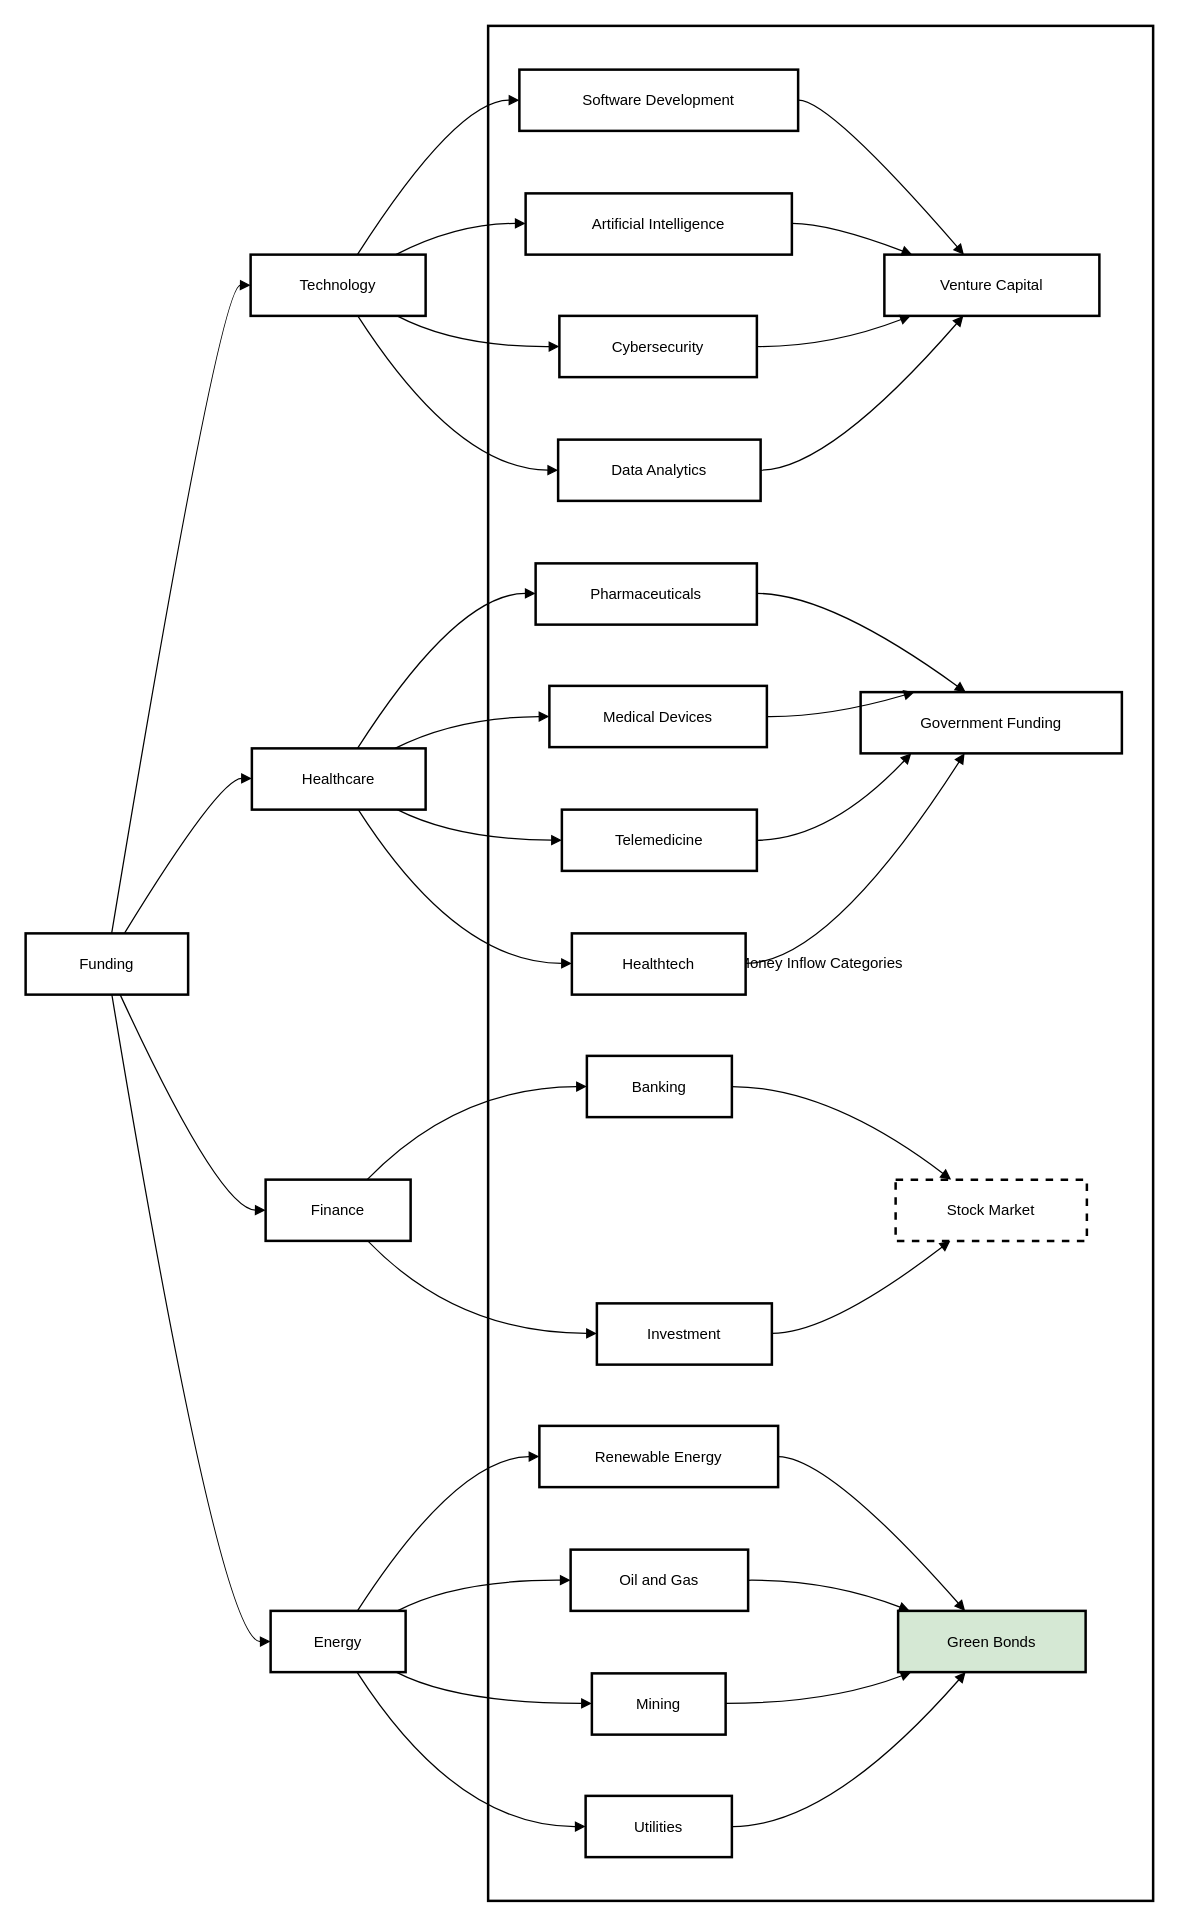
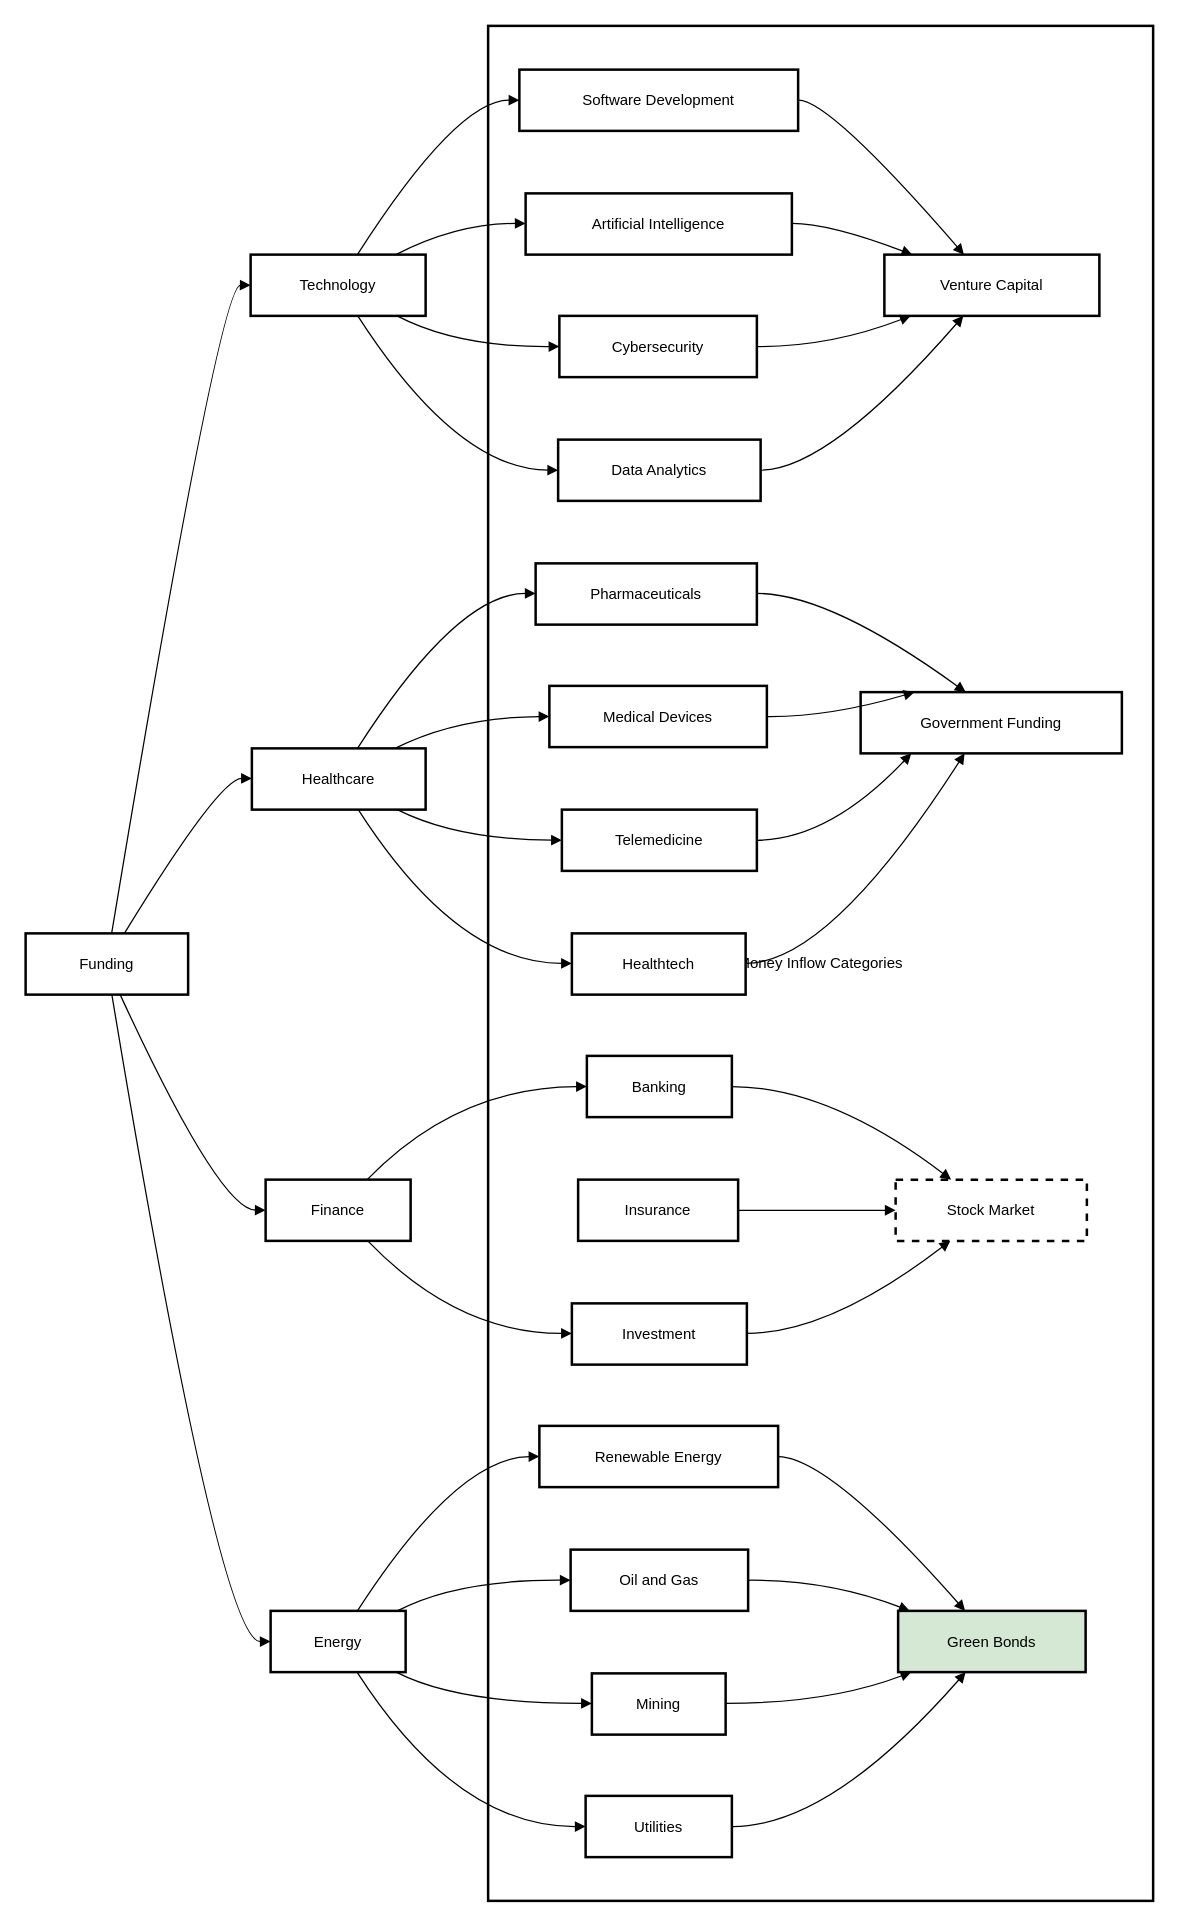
none -> (658, 1210)
none -> (812, 1210)
(684, 1334) -> (659, 1334)
